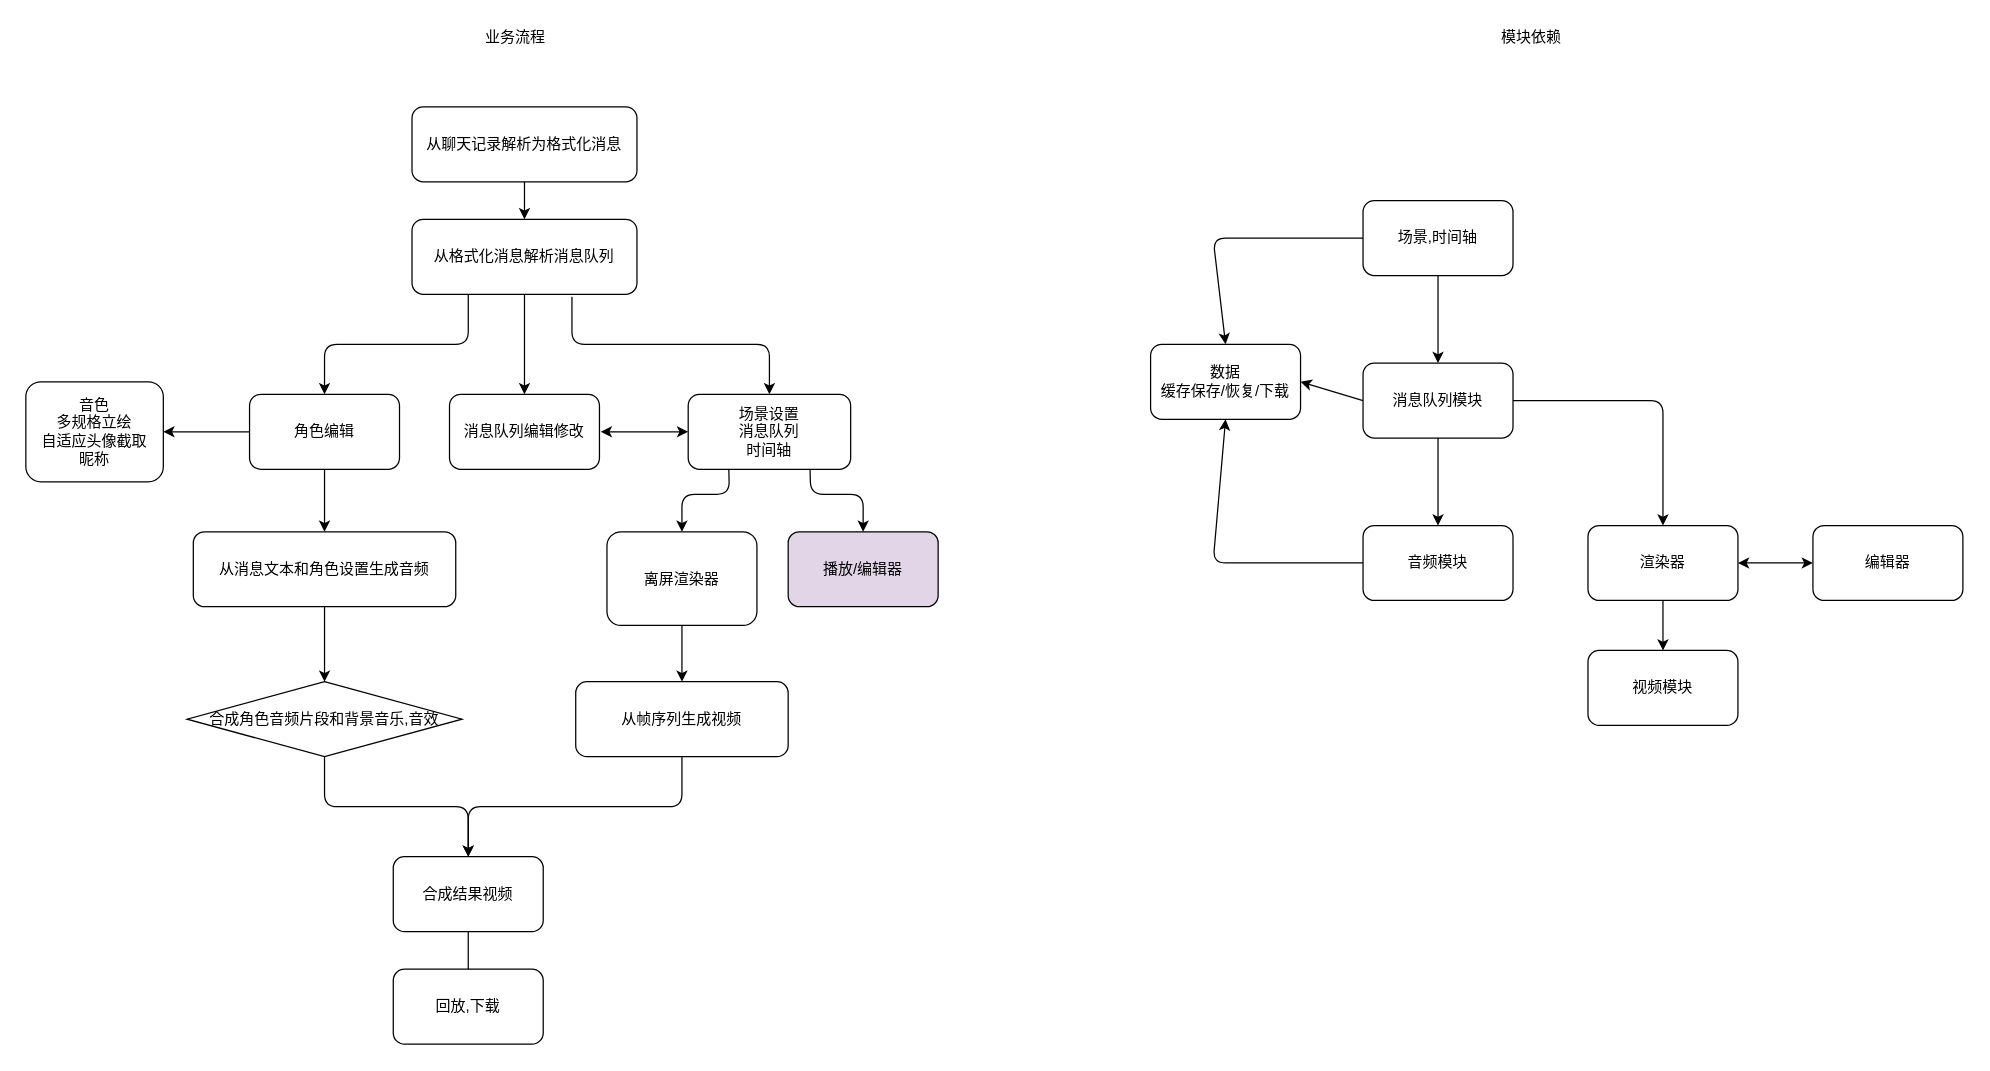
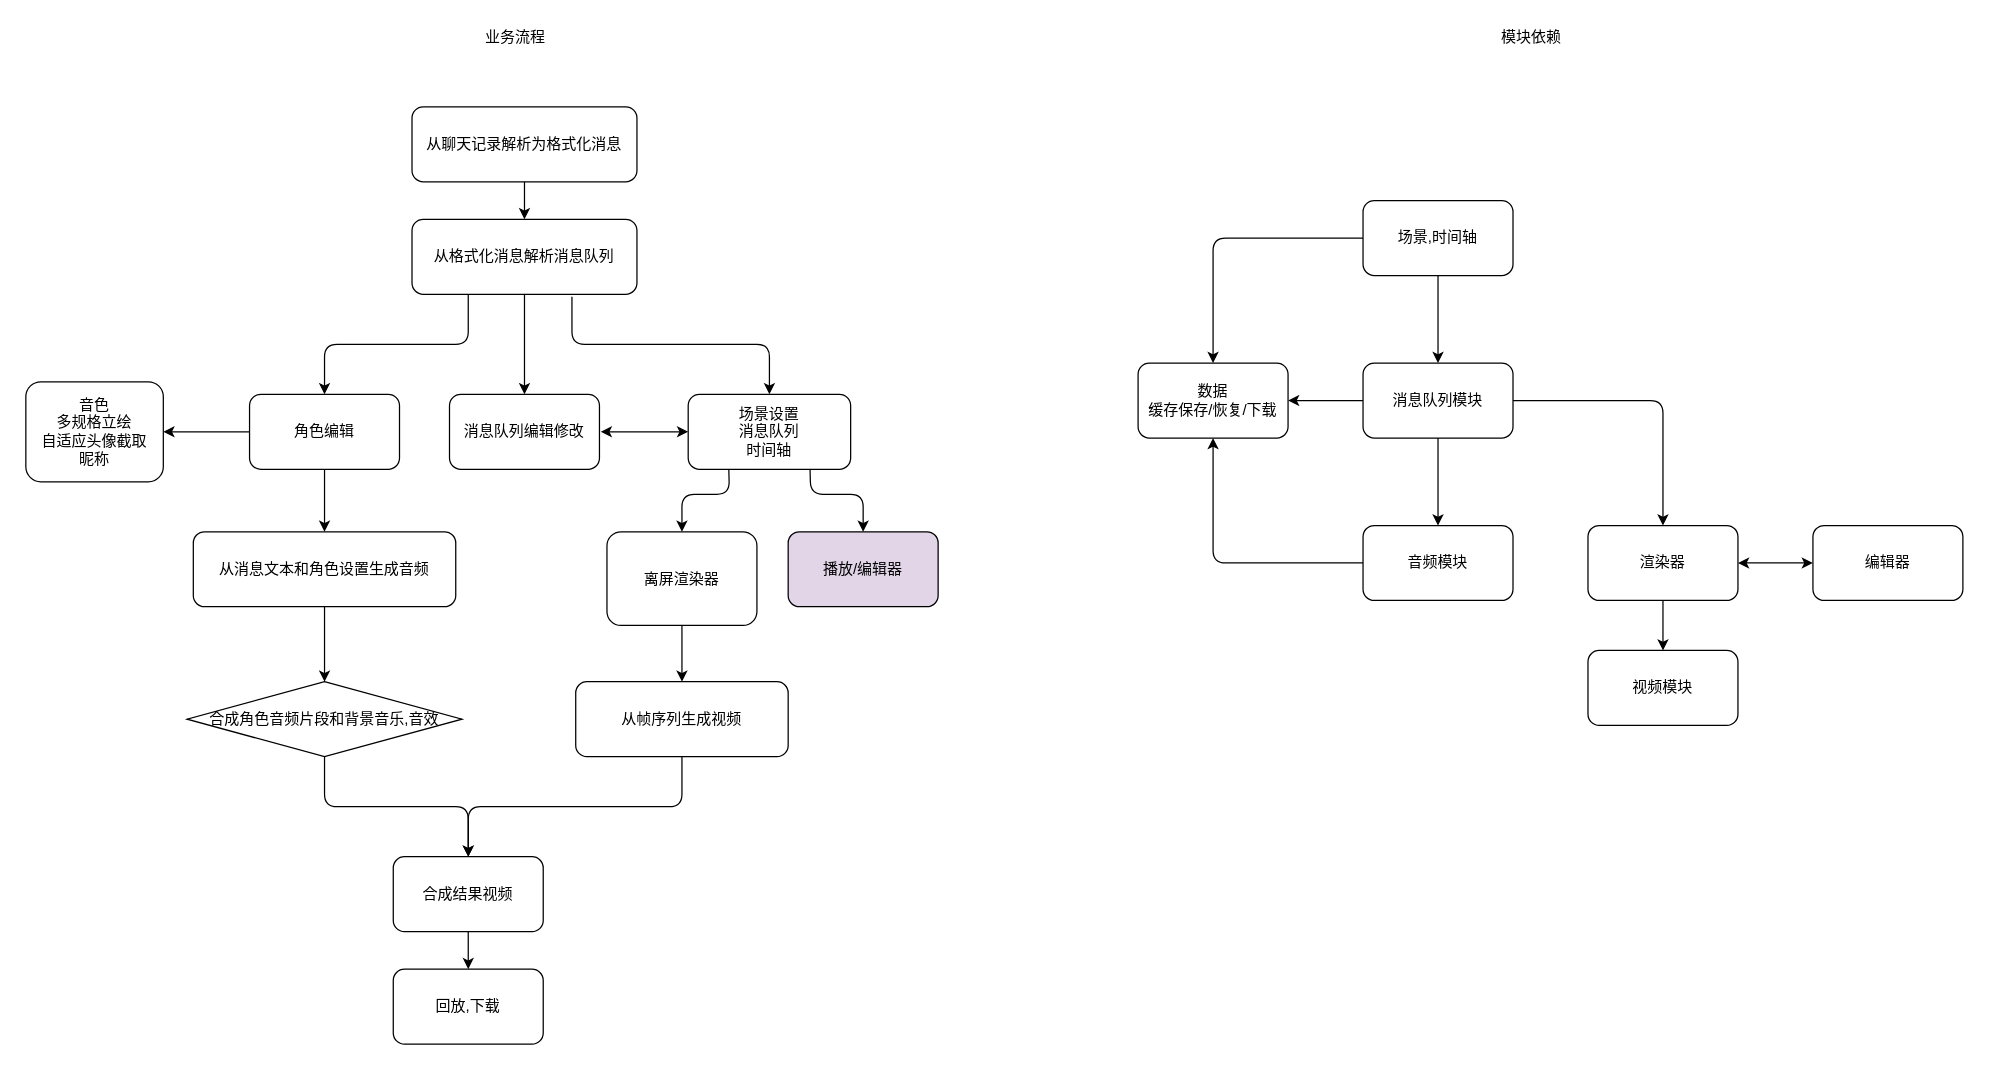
(1226, 382) -> (1213, 401)
(468, 962) -> (468, 959)
